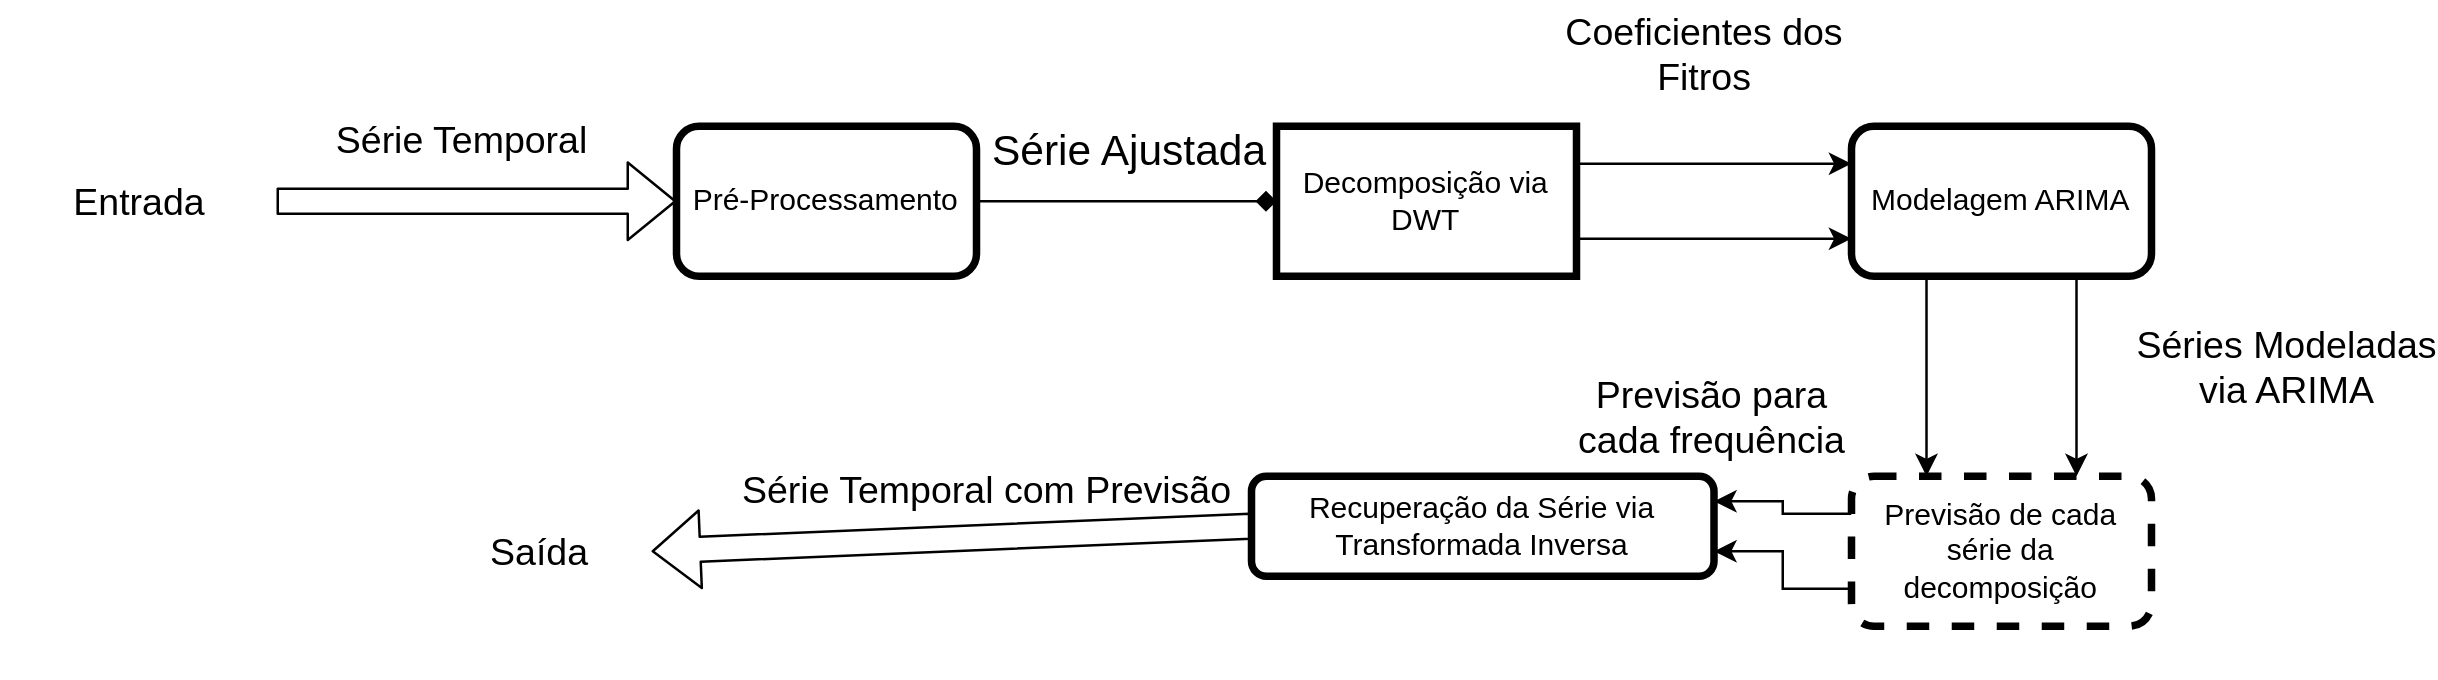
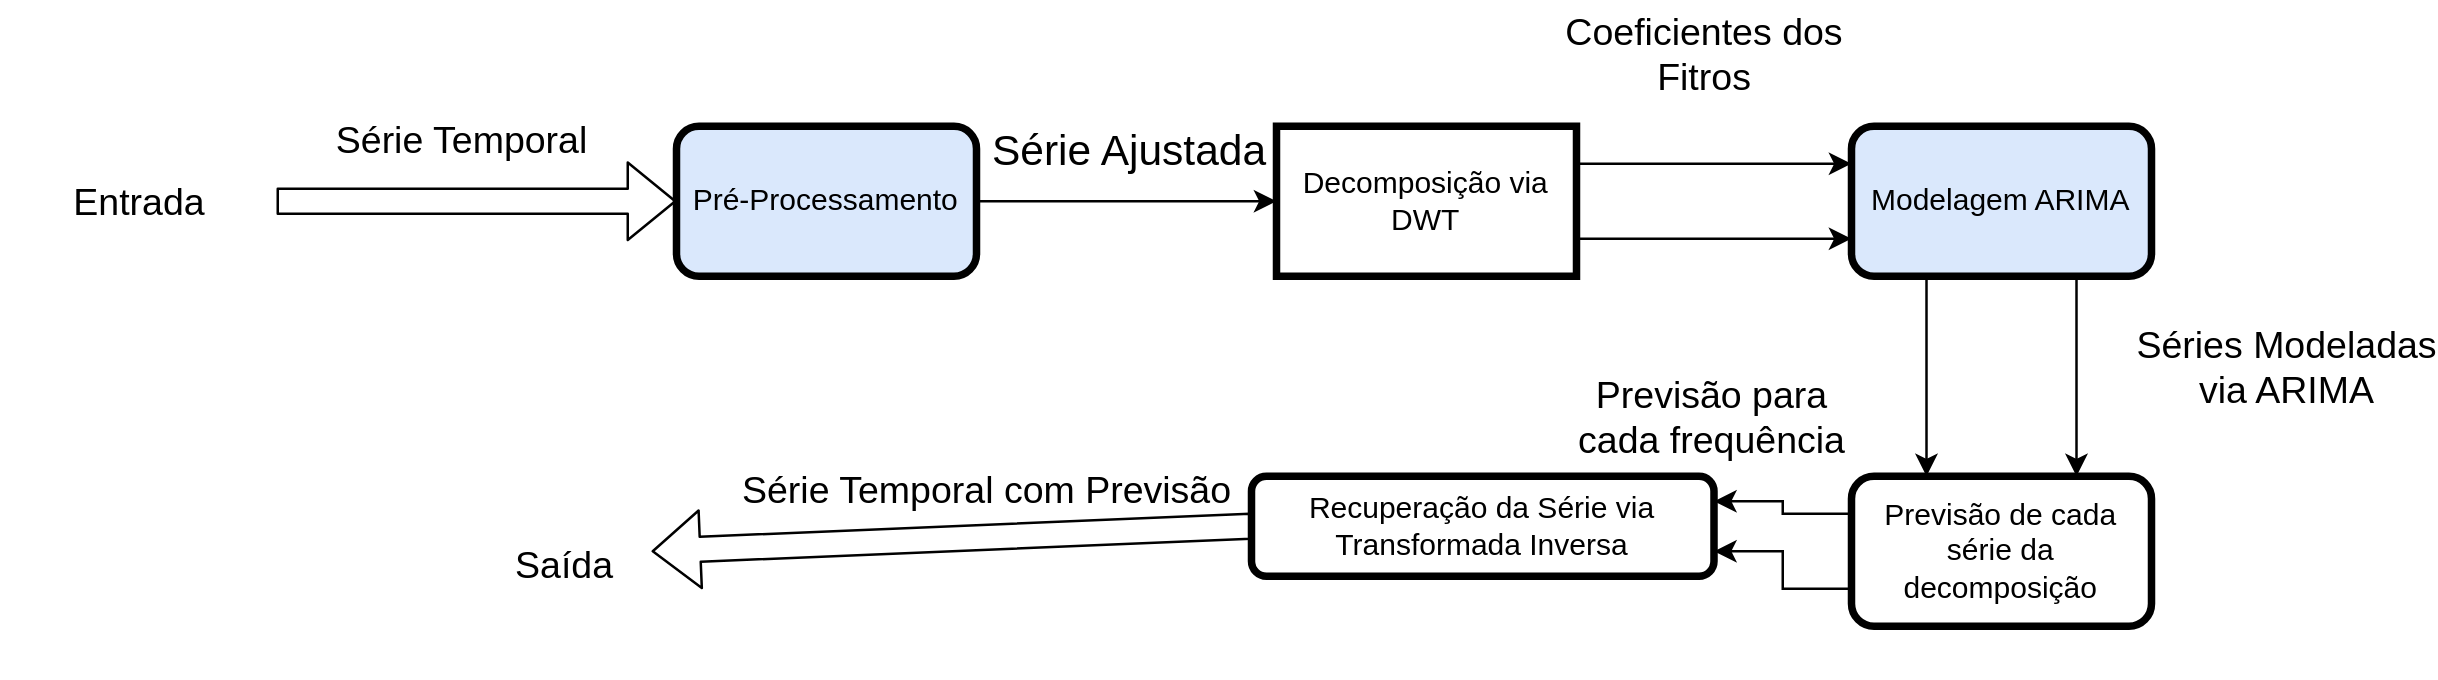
(826, 201) -> (826, 201)
(1256, 201) -> (1257, 201)
(2001, 201) -> (2001, 201)
(539, 551) -> (564, 564)
(2001, 551) -> (2001, 551)
